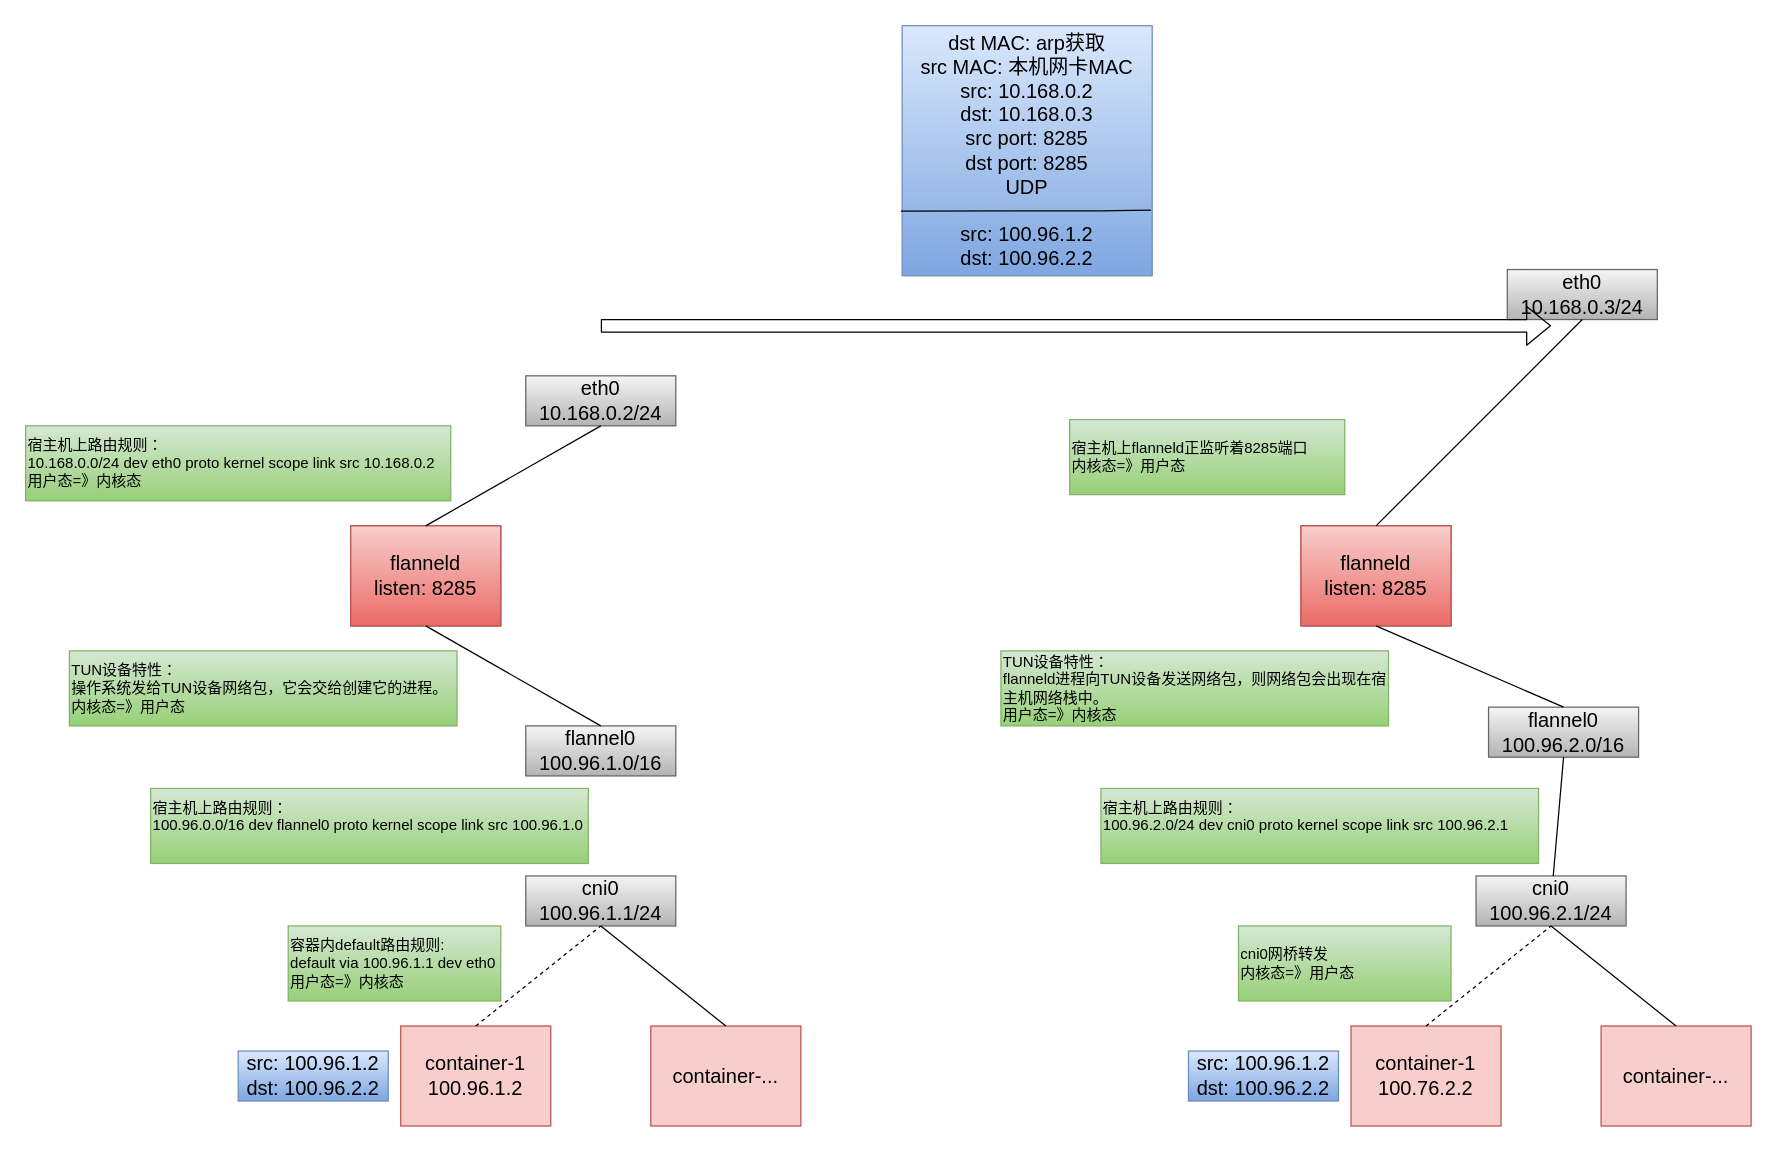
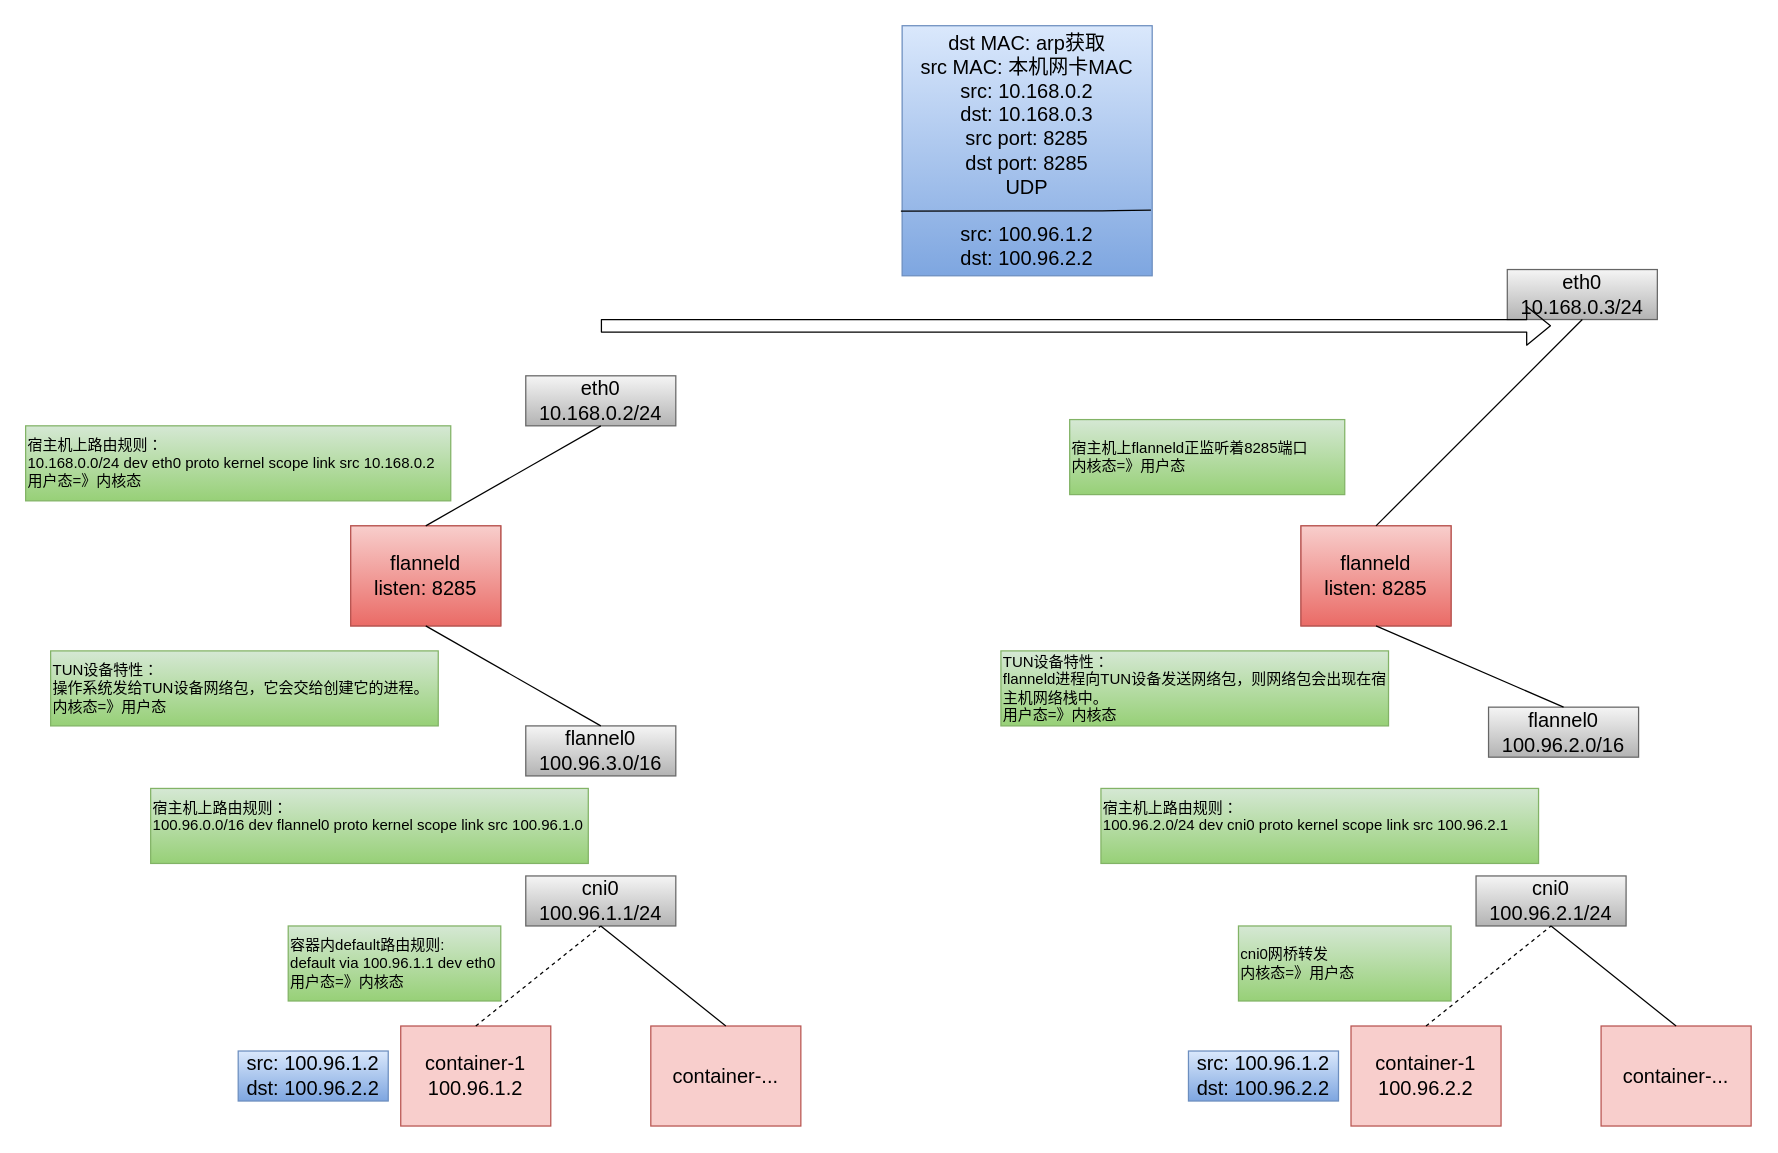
(263, 688) -> (244, 688)
(601, 751) -> (601, 751)
(1558, 817) -> none
(1426, 1076) -> (1426, 1076)
